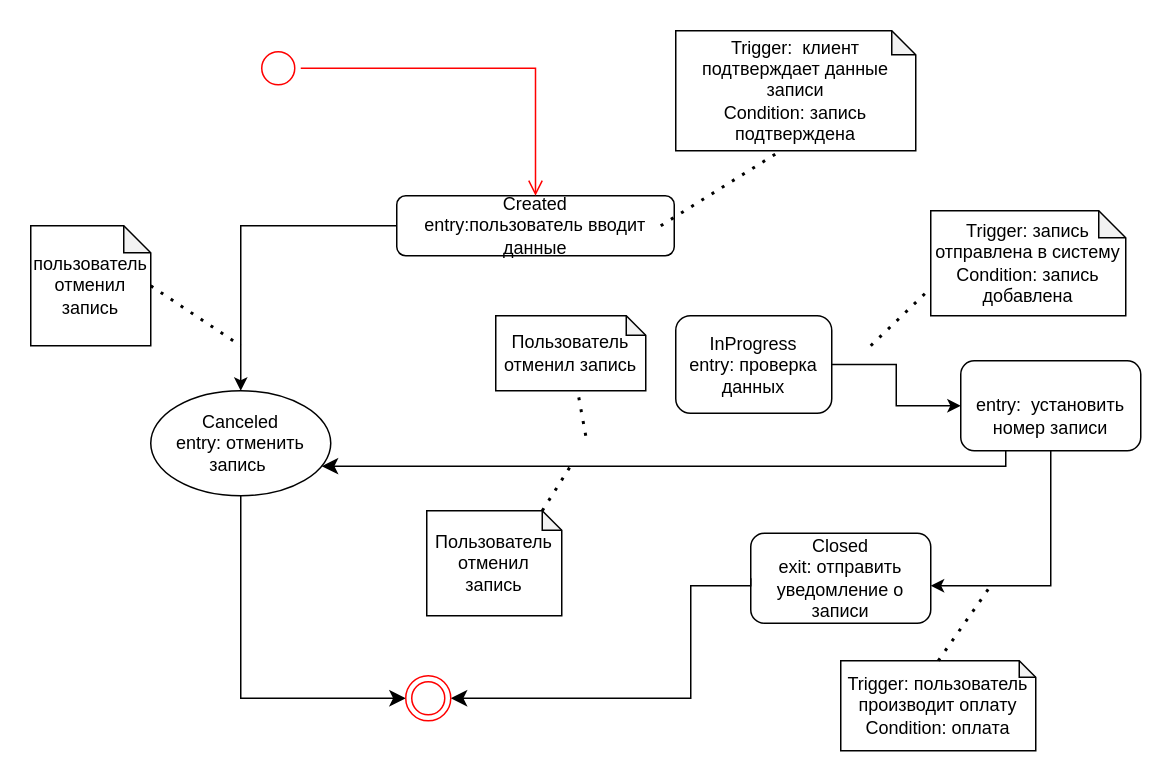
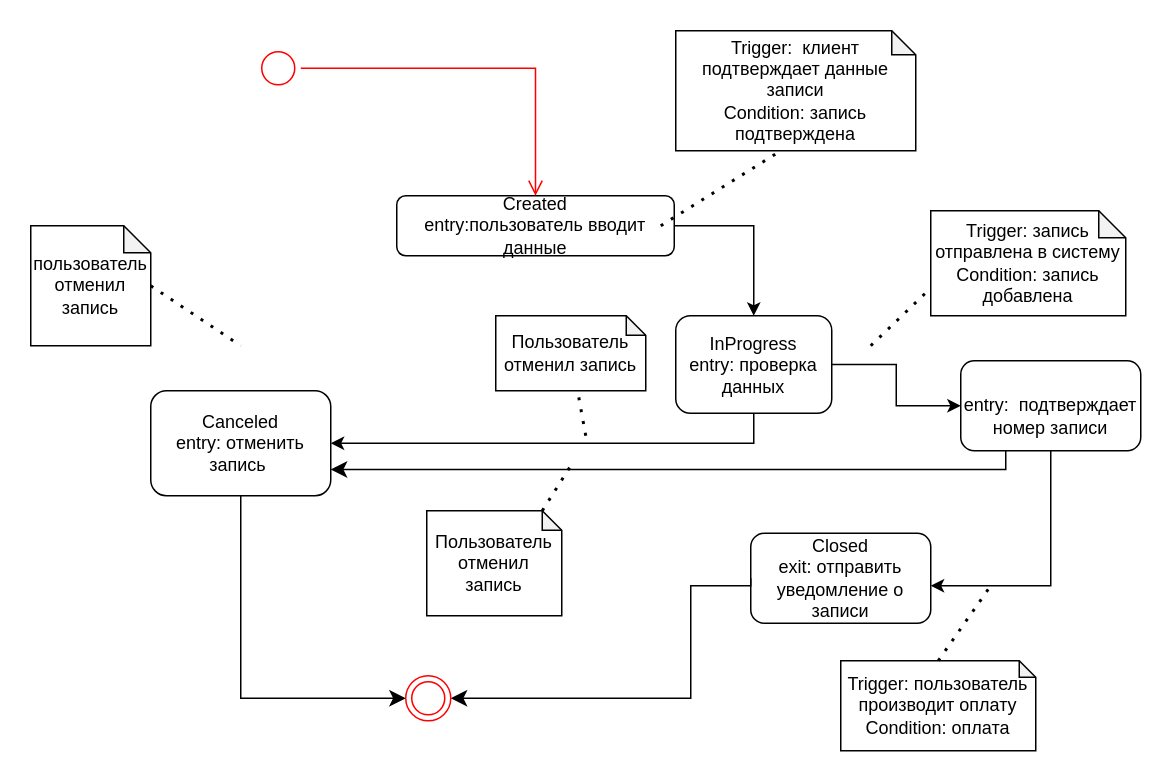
(242, 226) -> none
none -> (754, 226)
(1051, 406) -> (1051, 406)
(241, 443) -> (241, 443)
none -> (563, 443)
